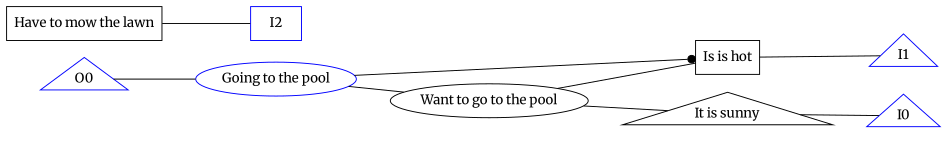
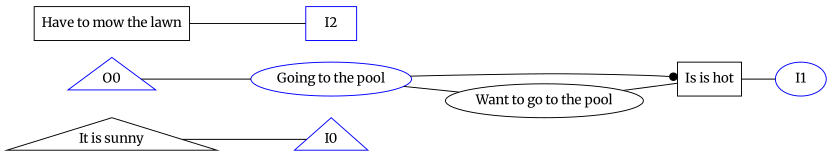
(903, 56) -> (801, 79)
(626, 108) -> none
